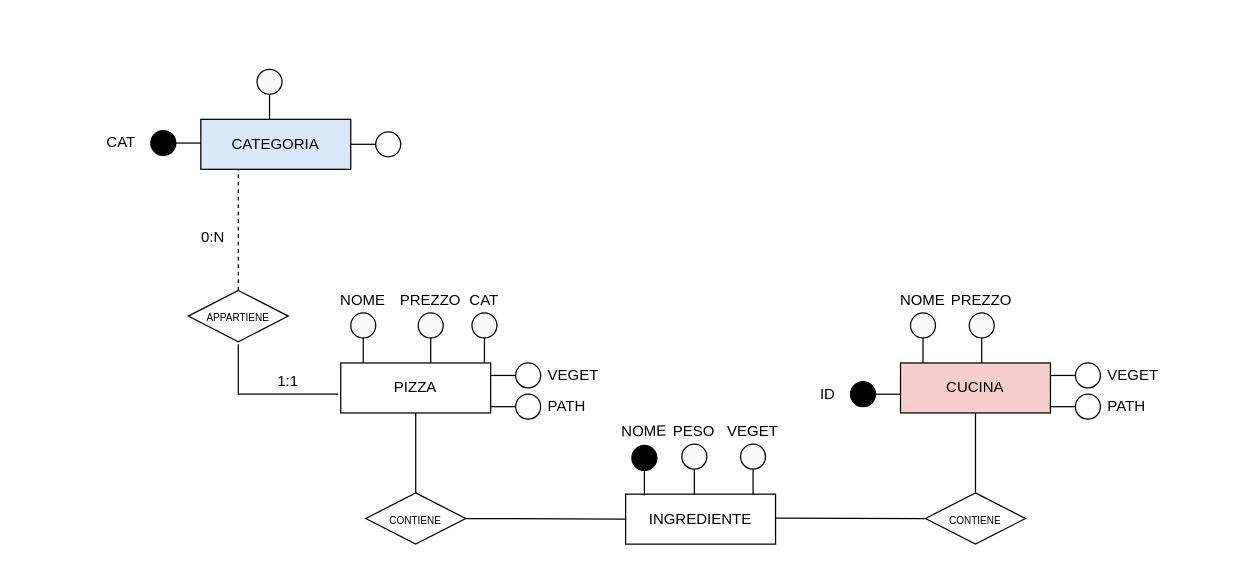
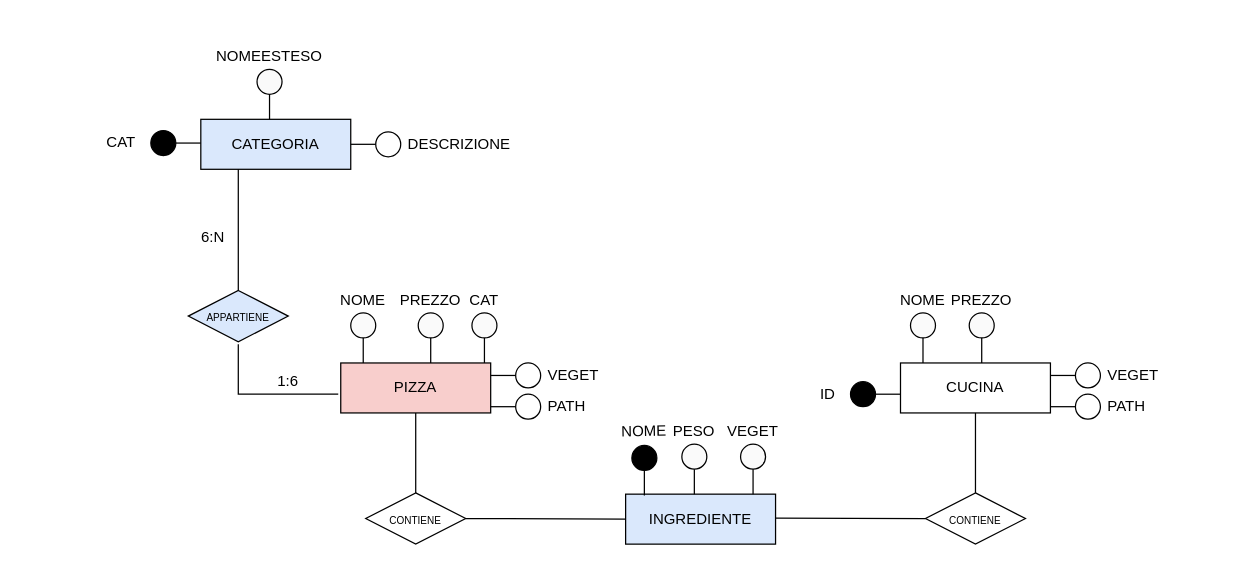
none -> (269, 57)
none -> (462, 144)
(238, 228) -> (238, 228)
(213, 238) -> (213, 238)
(238, 316) -> (238, 316)
(288, 382) -> (288, 382)
(416, 388) -> (416, 388)
(976, 388) -> (976, 388)
(701, 519) -> (701, 519)
